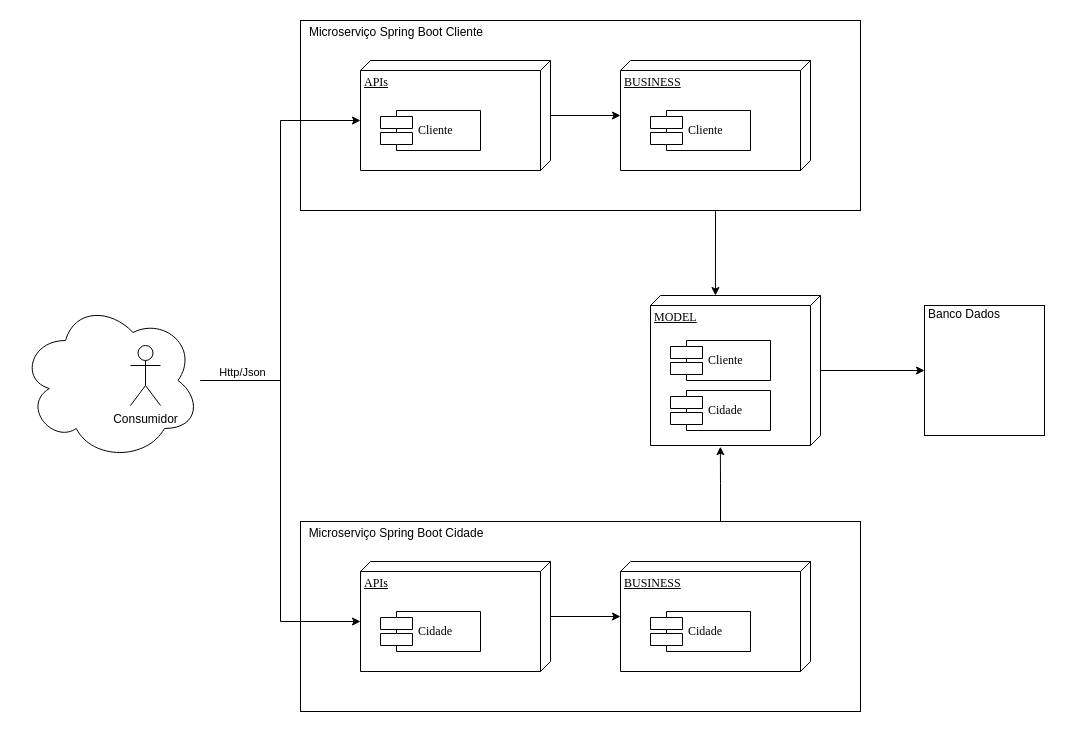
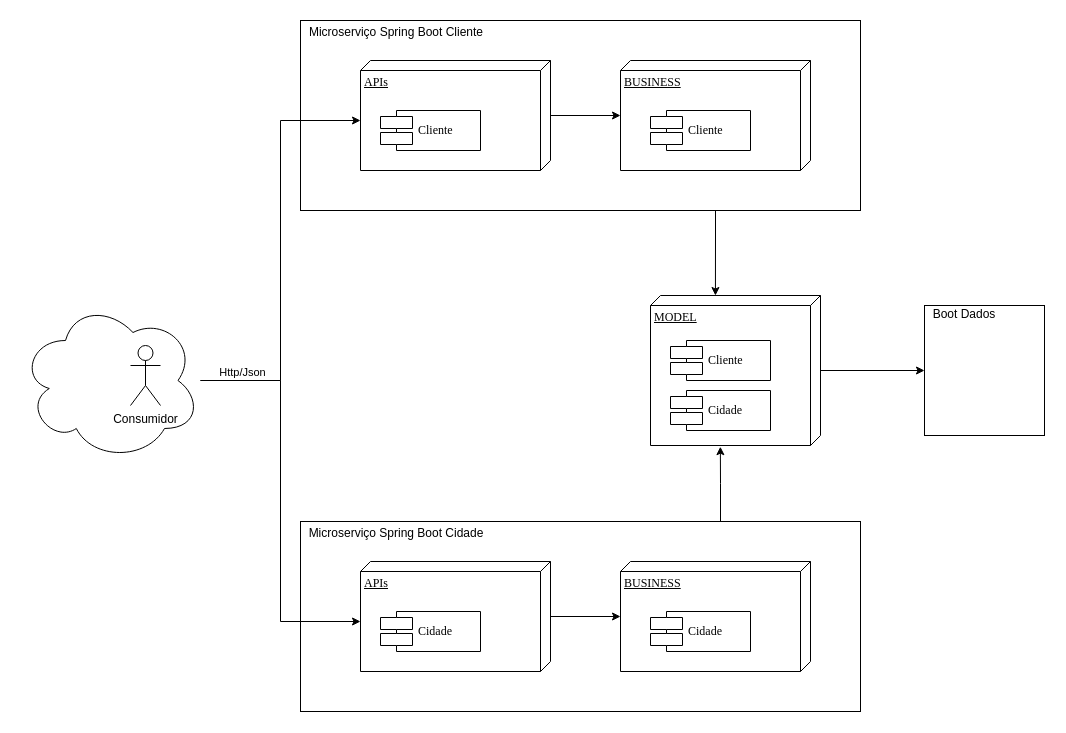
(965, 315) -> (965, 315)
